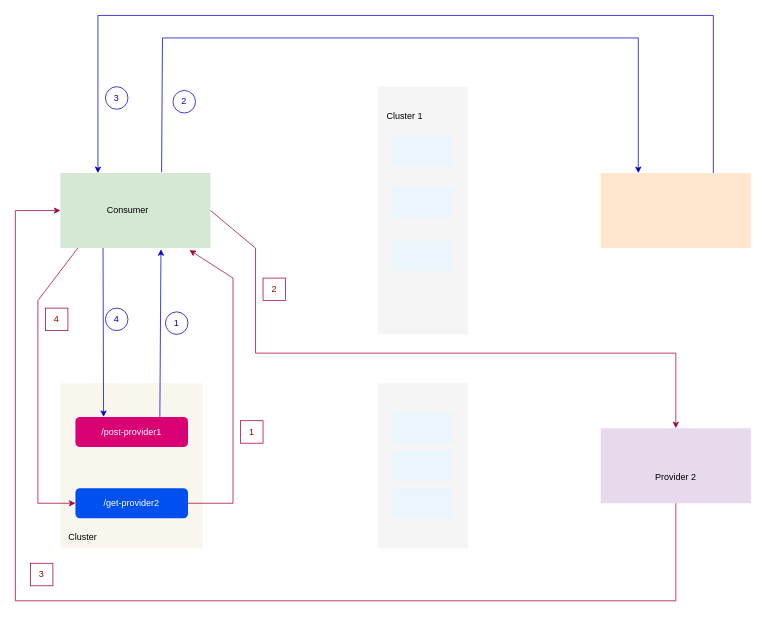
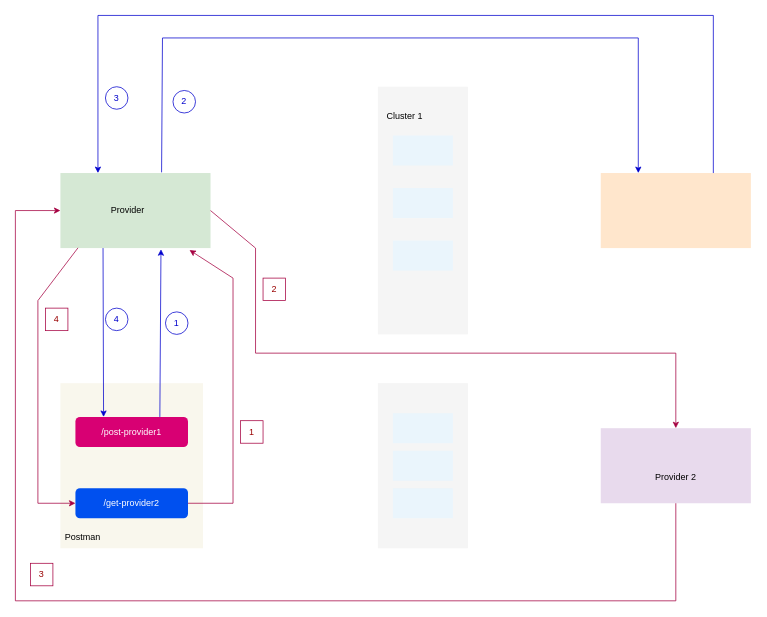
(128, 210) -> (128, 210)
(83, 537) -> (83, 537)
